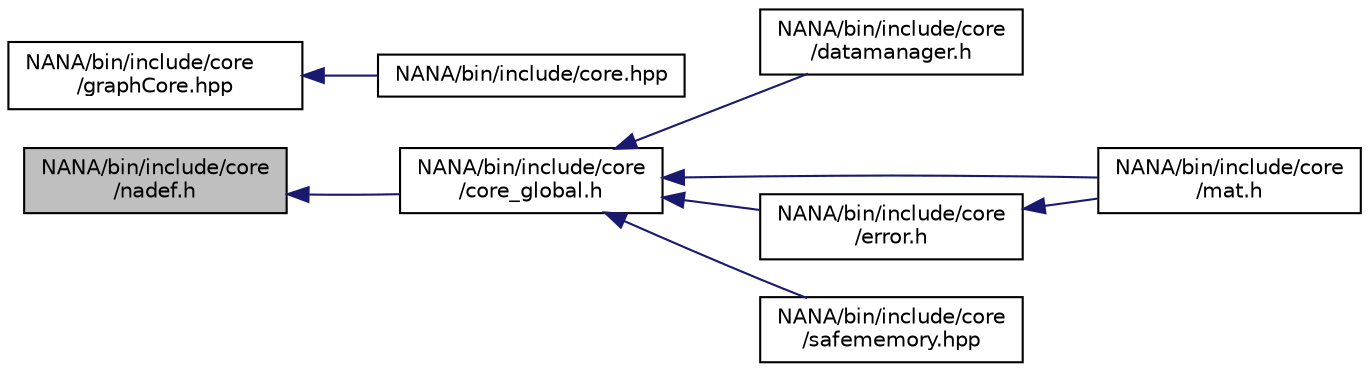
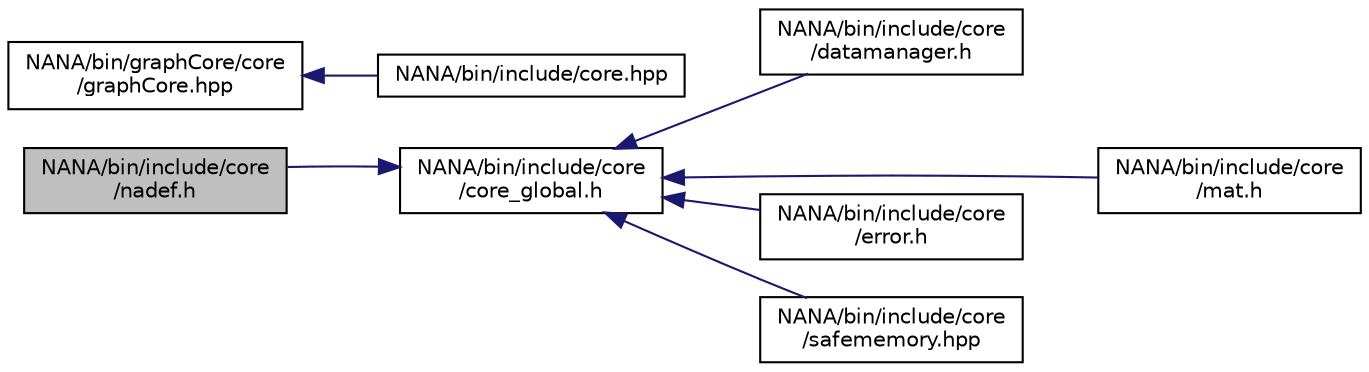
(155, 76) -> (155, 76)
(355, 195) -> (333, 166)
(1071, 202) -> none
